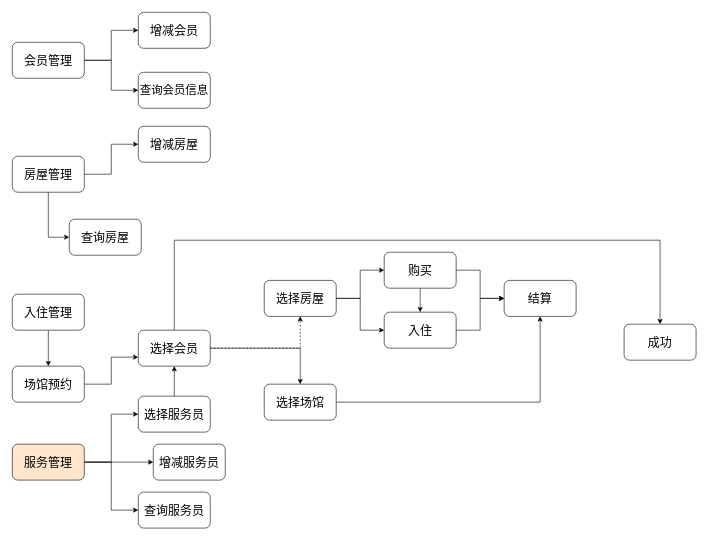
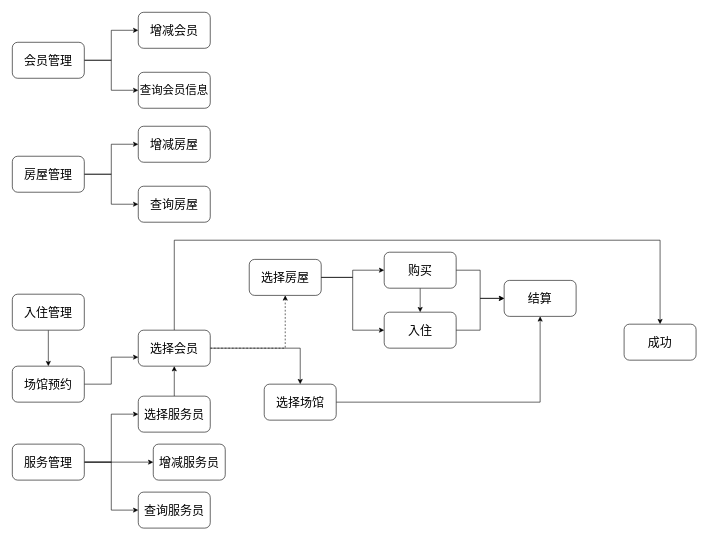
(105, 237) -> (174, 204)
(300, 299) -> (285, 278)
(48, 462) -> (48, 462)
